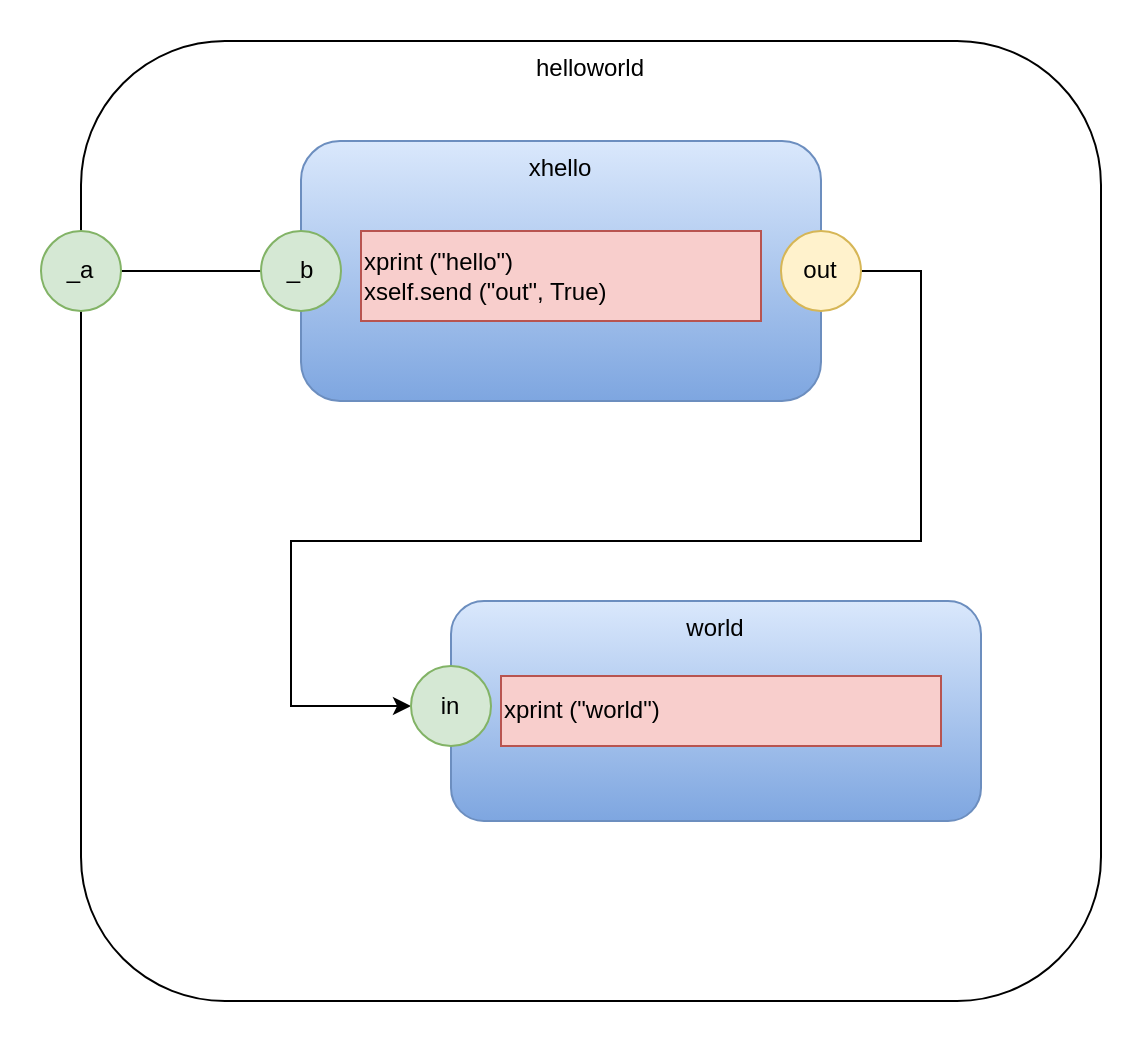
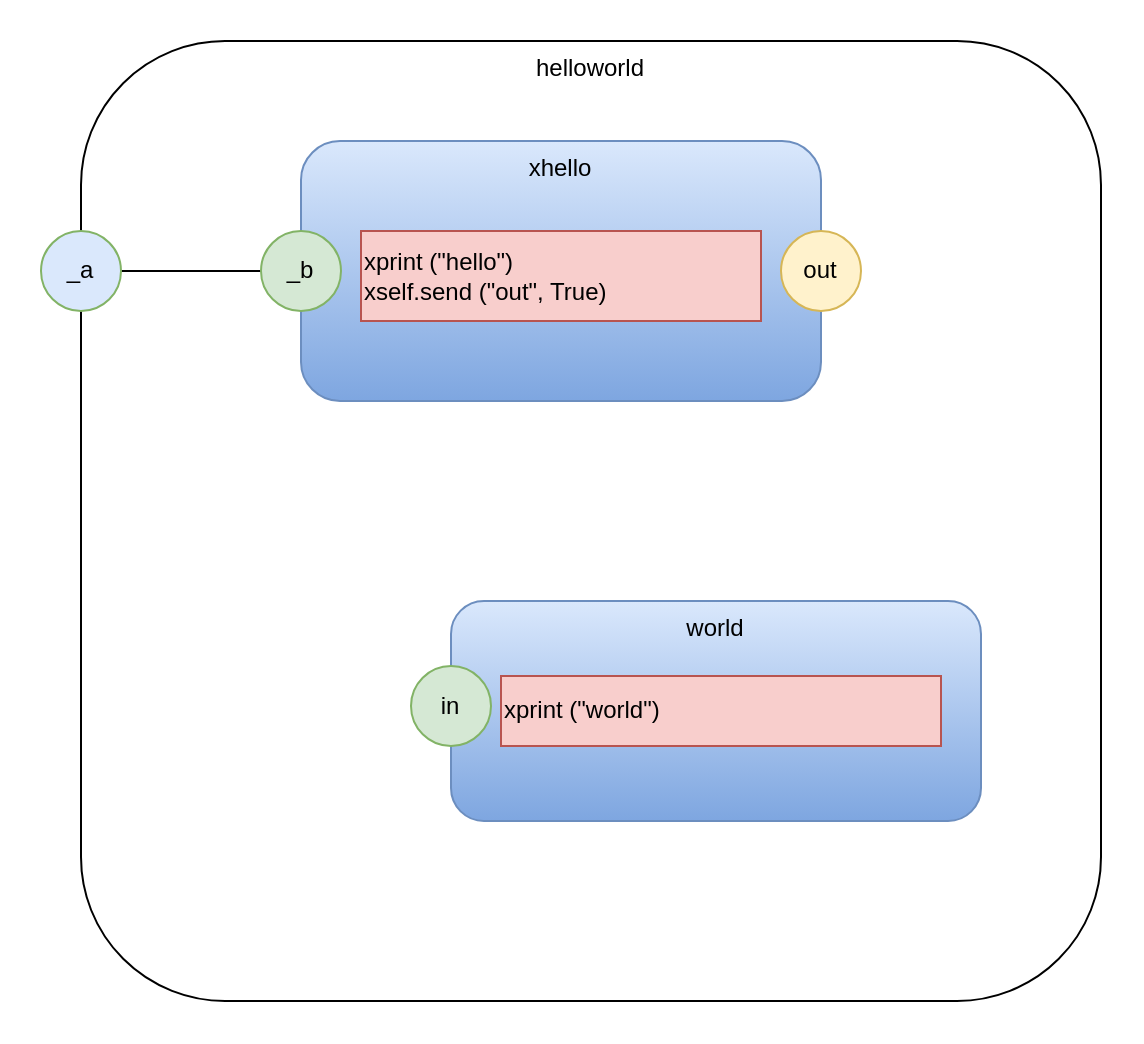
(81, 271) -> (81, 271)
(635, 541) -> none
